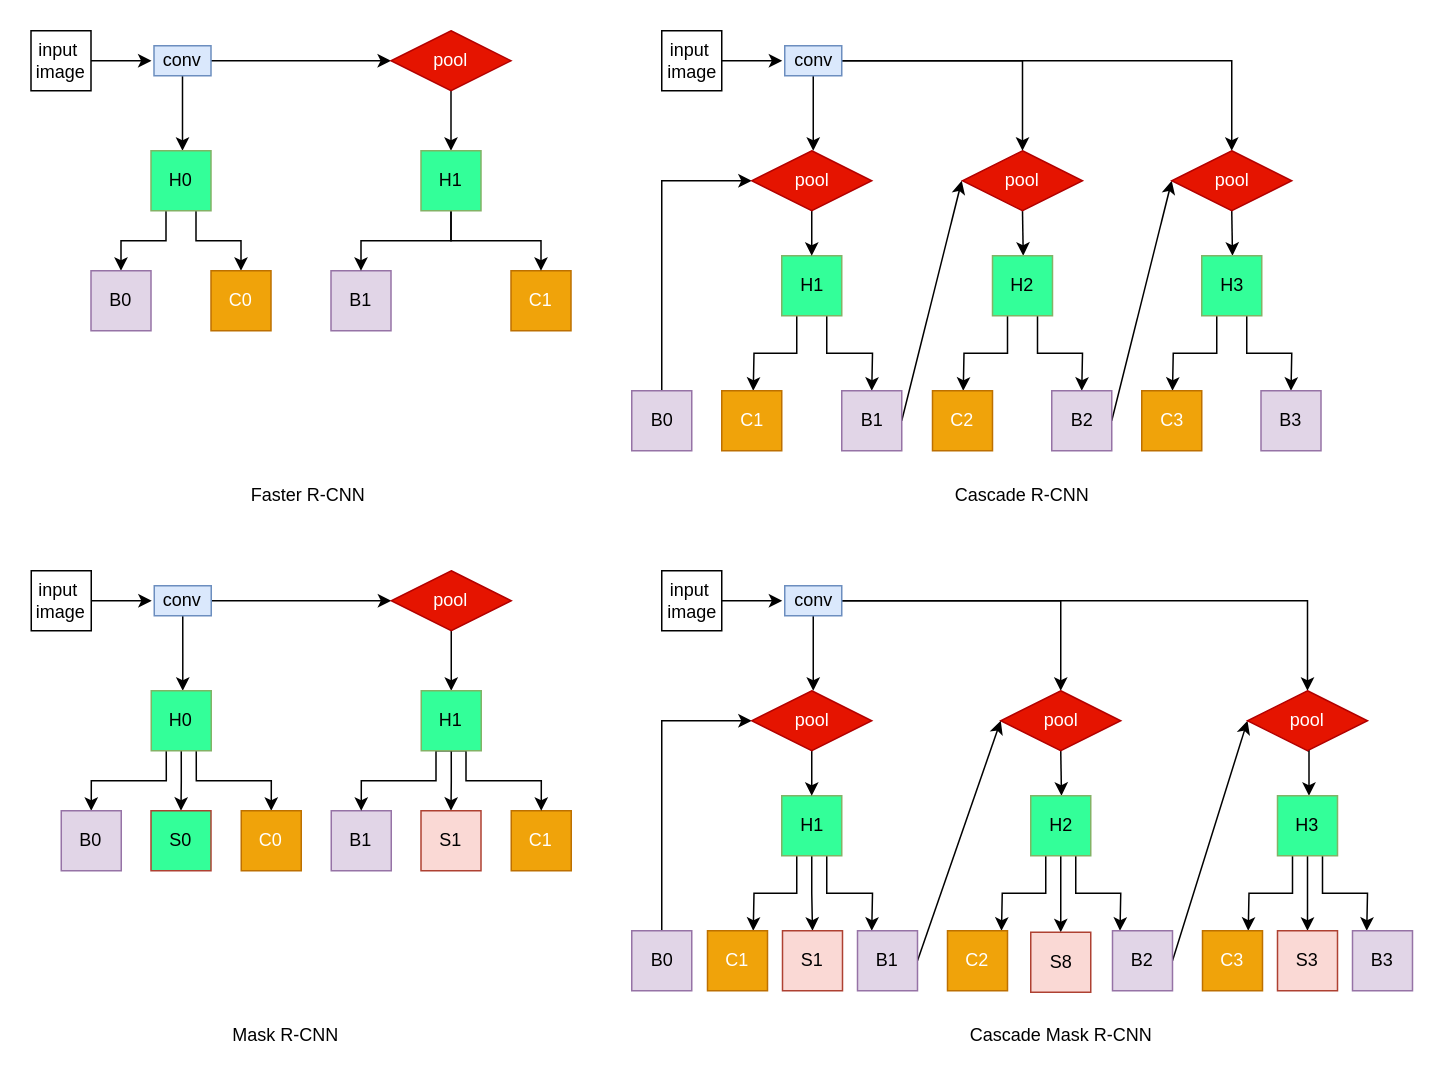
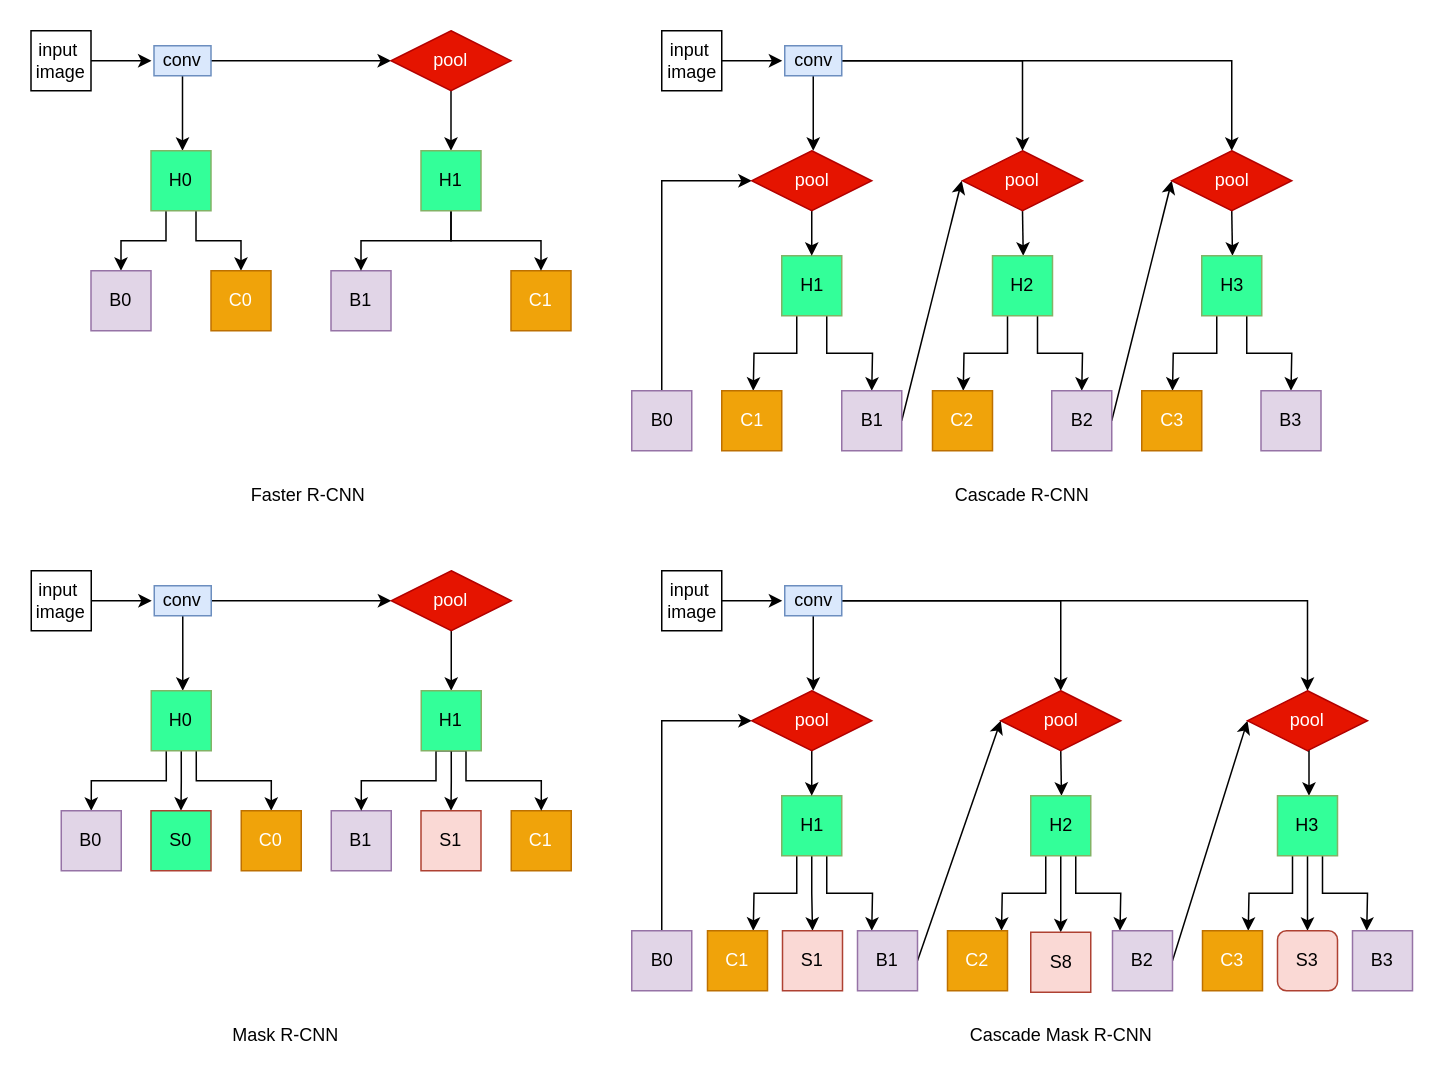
(1307, 961) -> (1307, 961)
